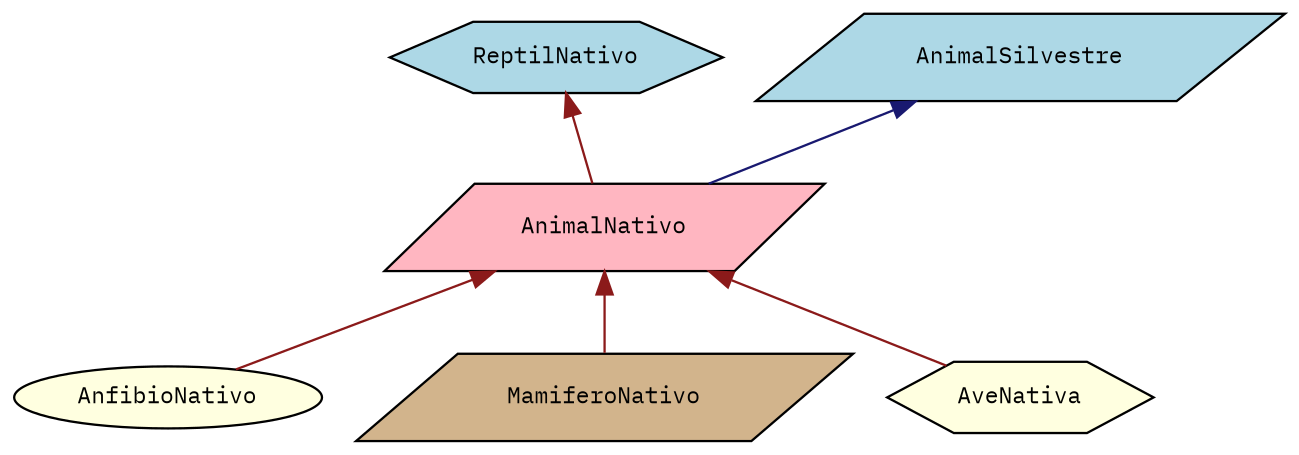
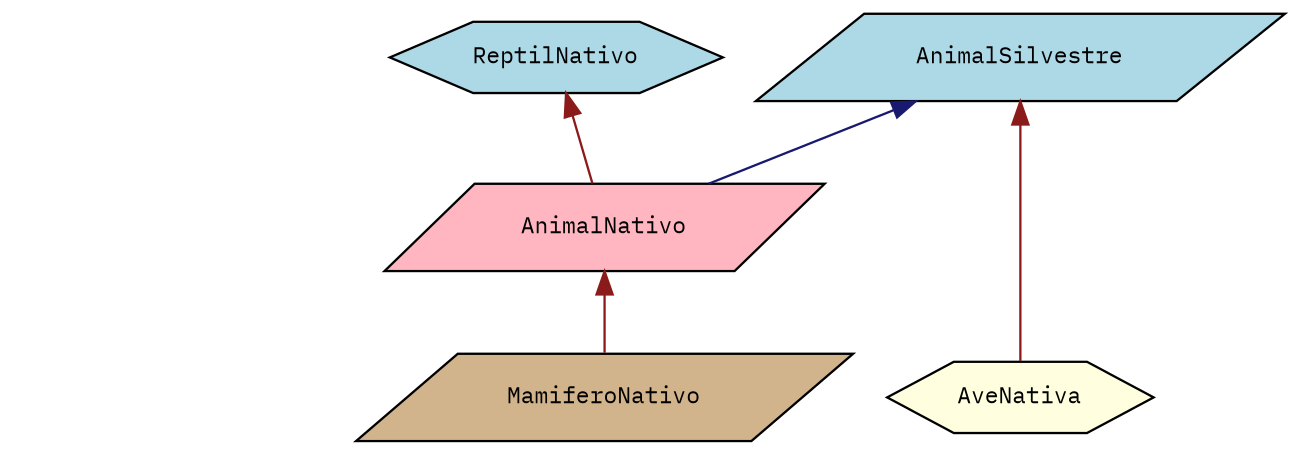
(839, 323) -> (1020, 243)
(168, 397) -> none
